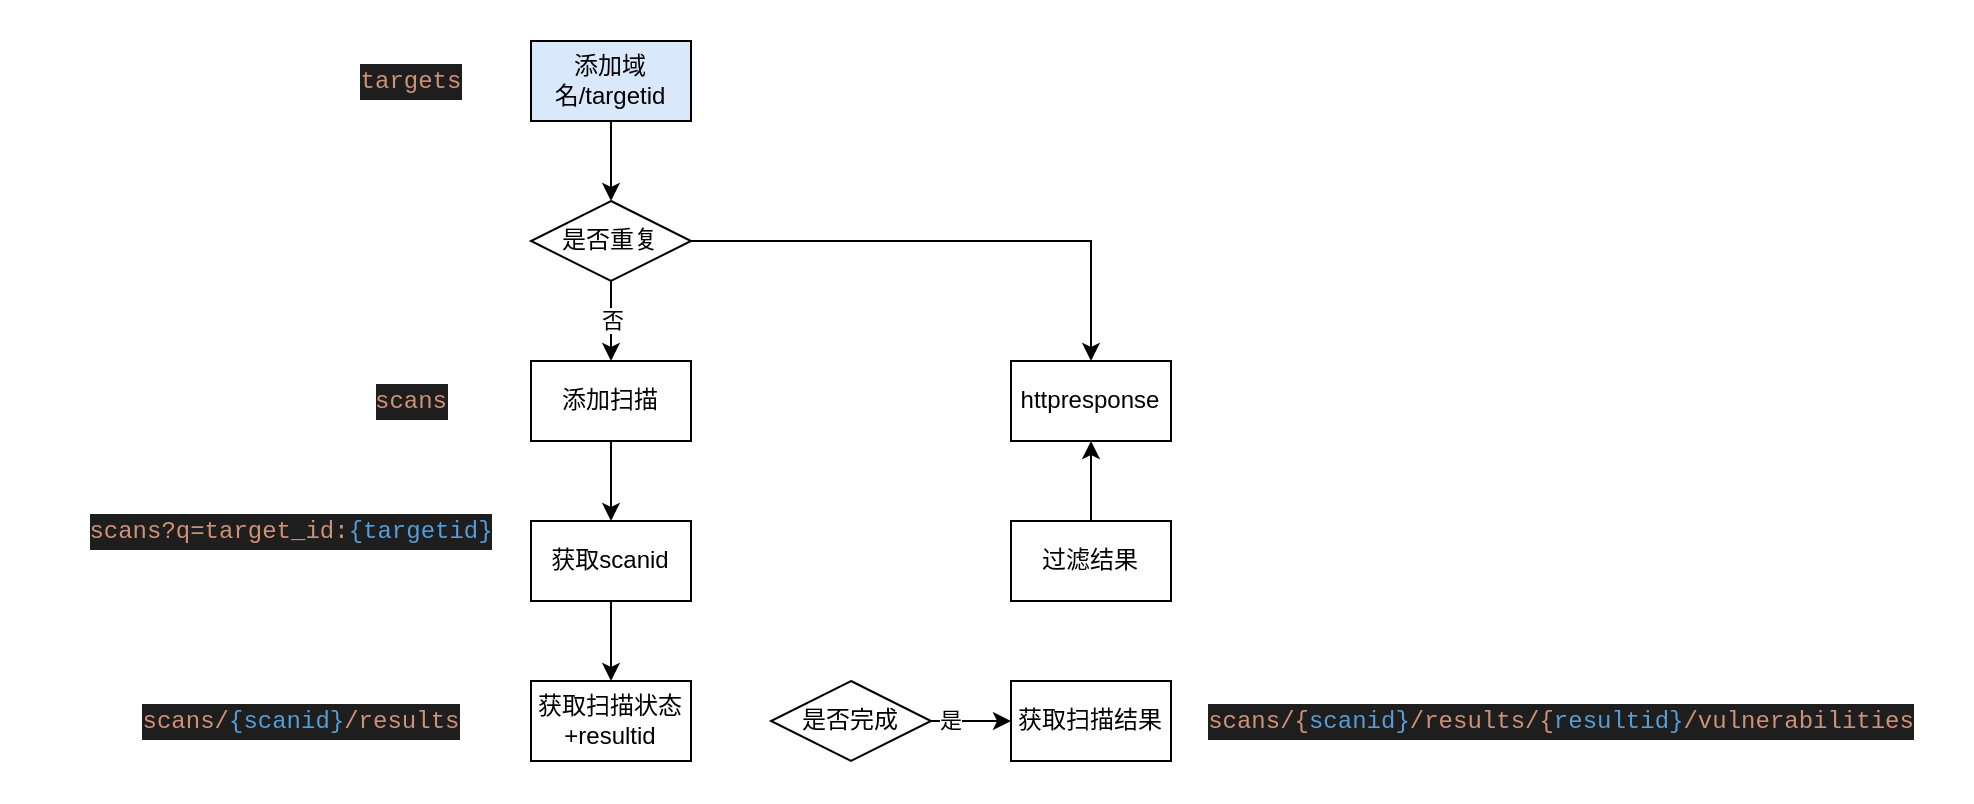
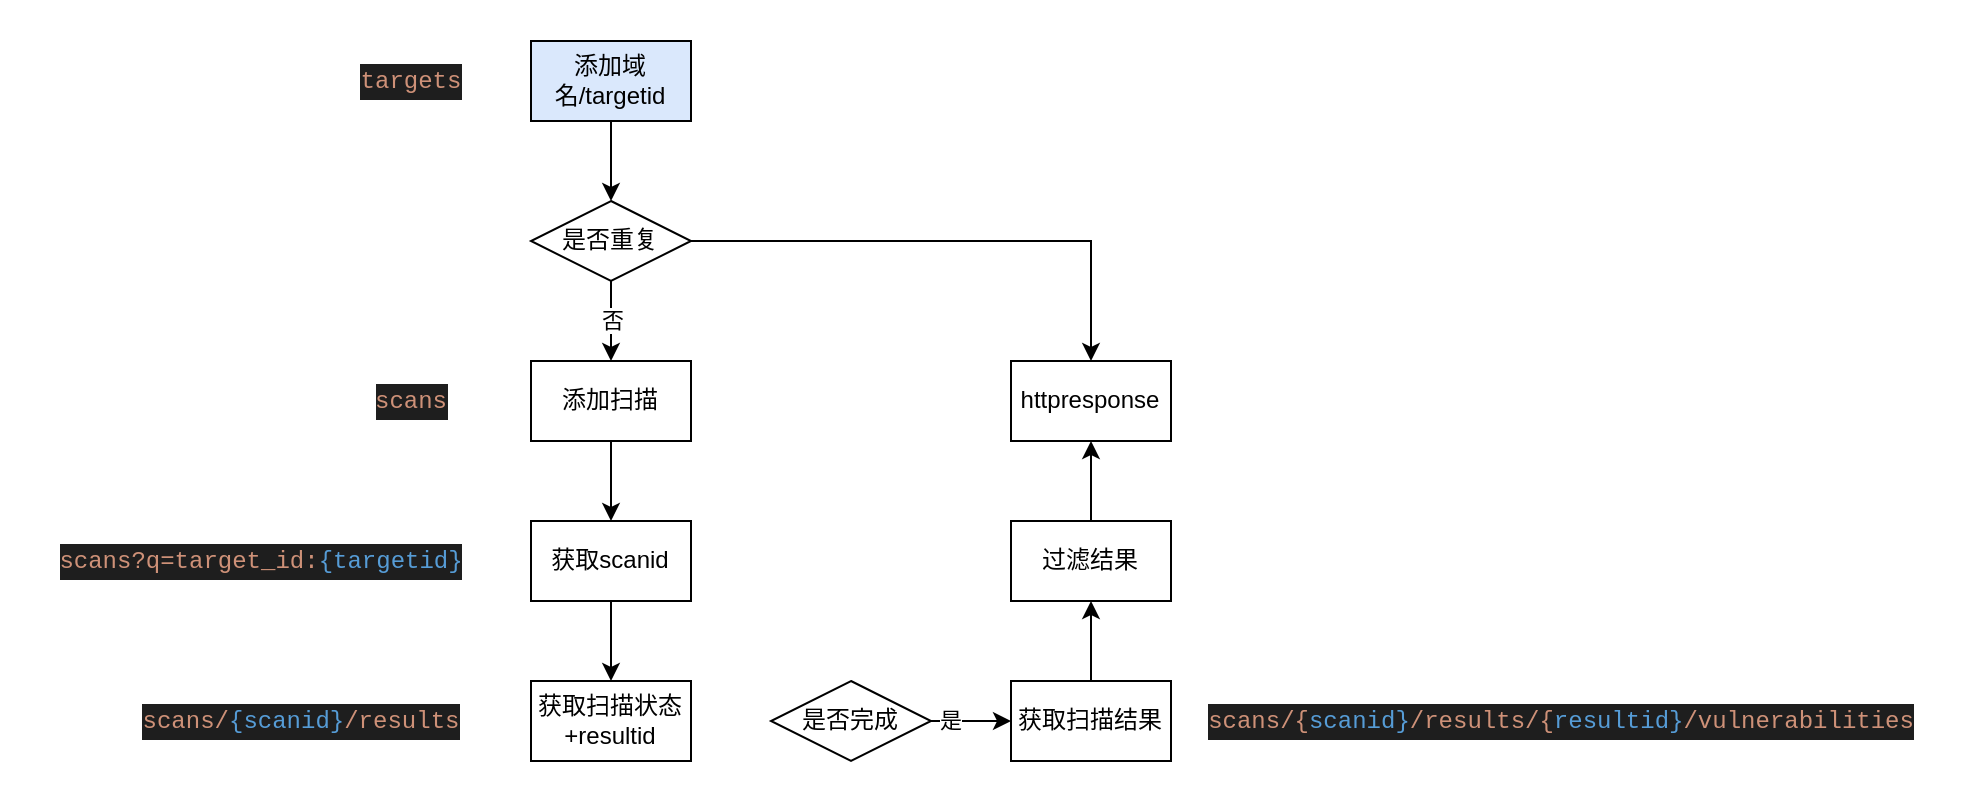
(291, 531) -> (261, 561)
none -> (1091, 648)
